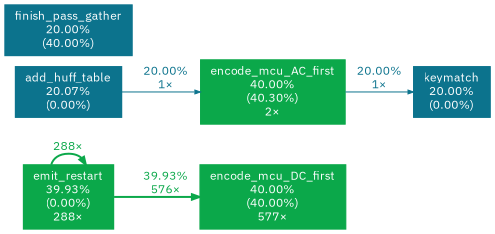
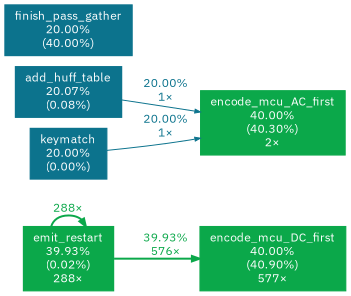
(69, 92) -> (69, 92)
(377, 92) -> (151, 145)
(69, 197) -> (69, 259)
(273, 197) -> (273, 259)
